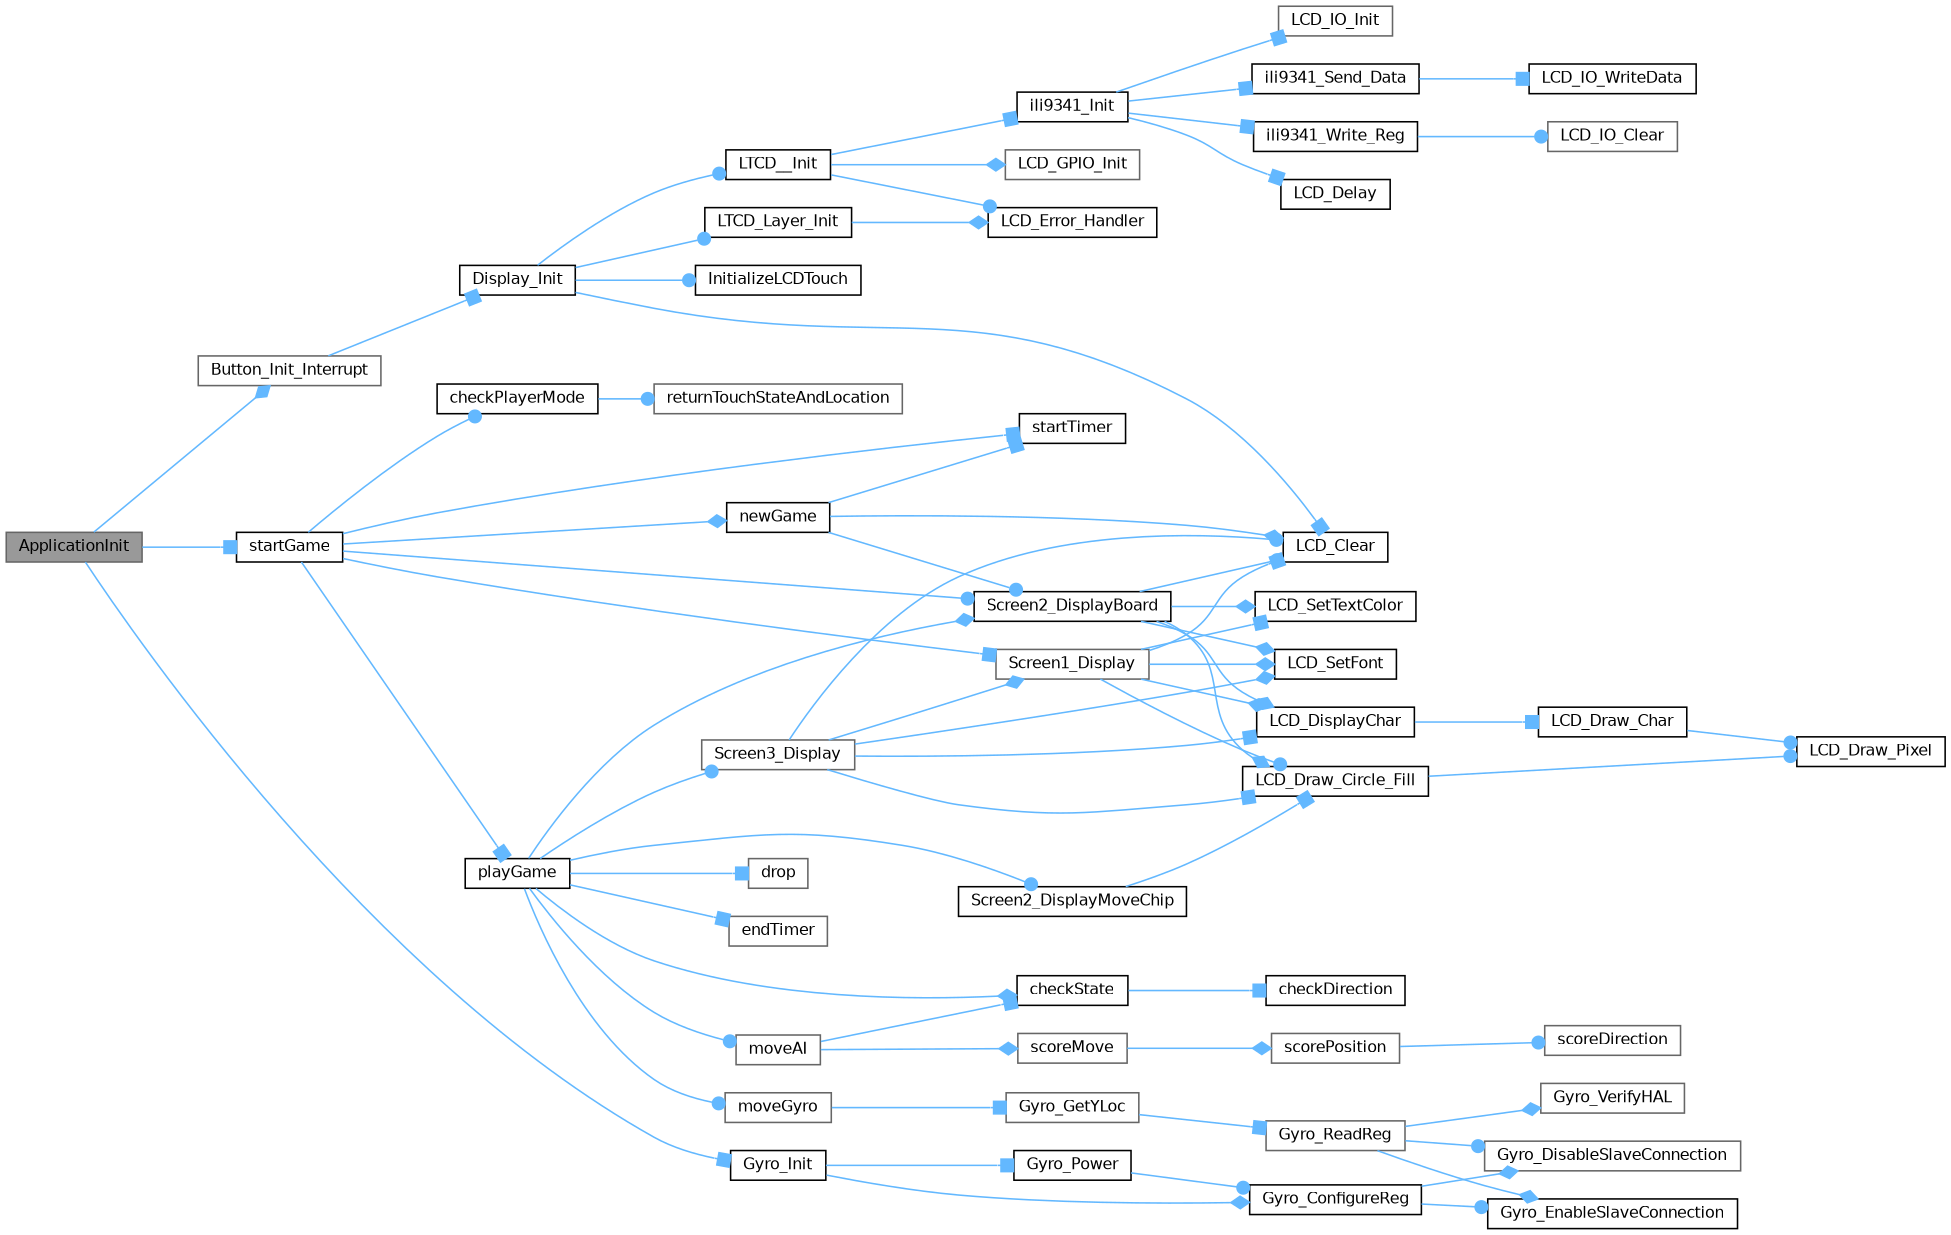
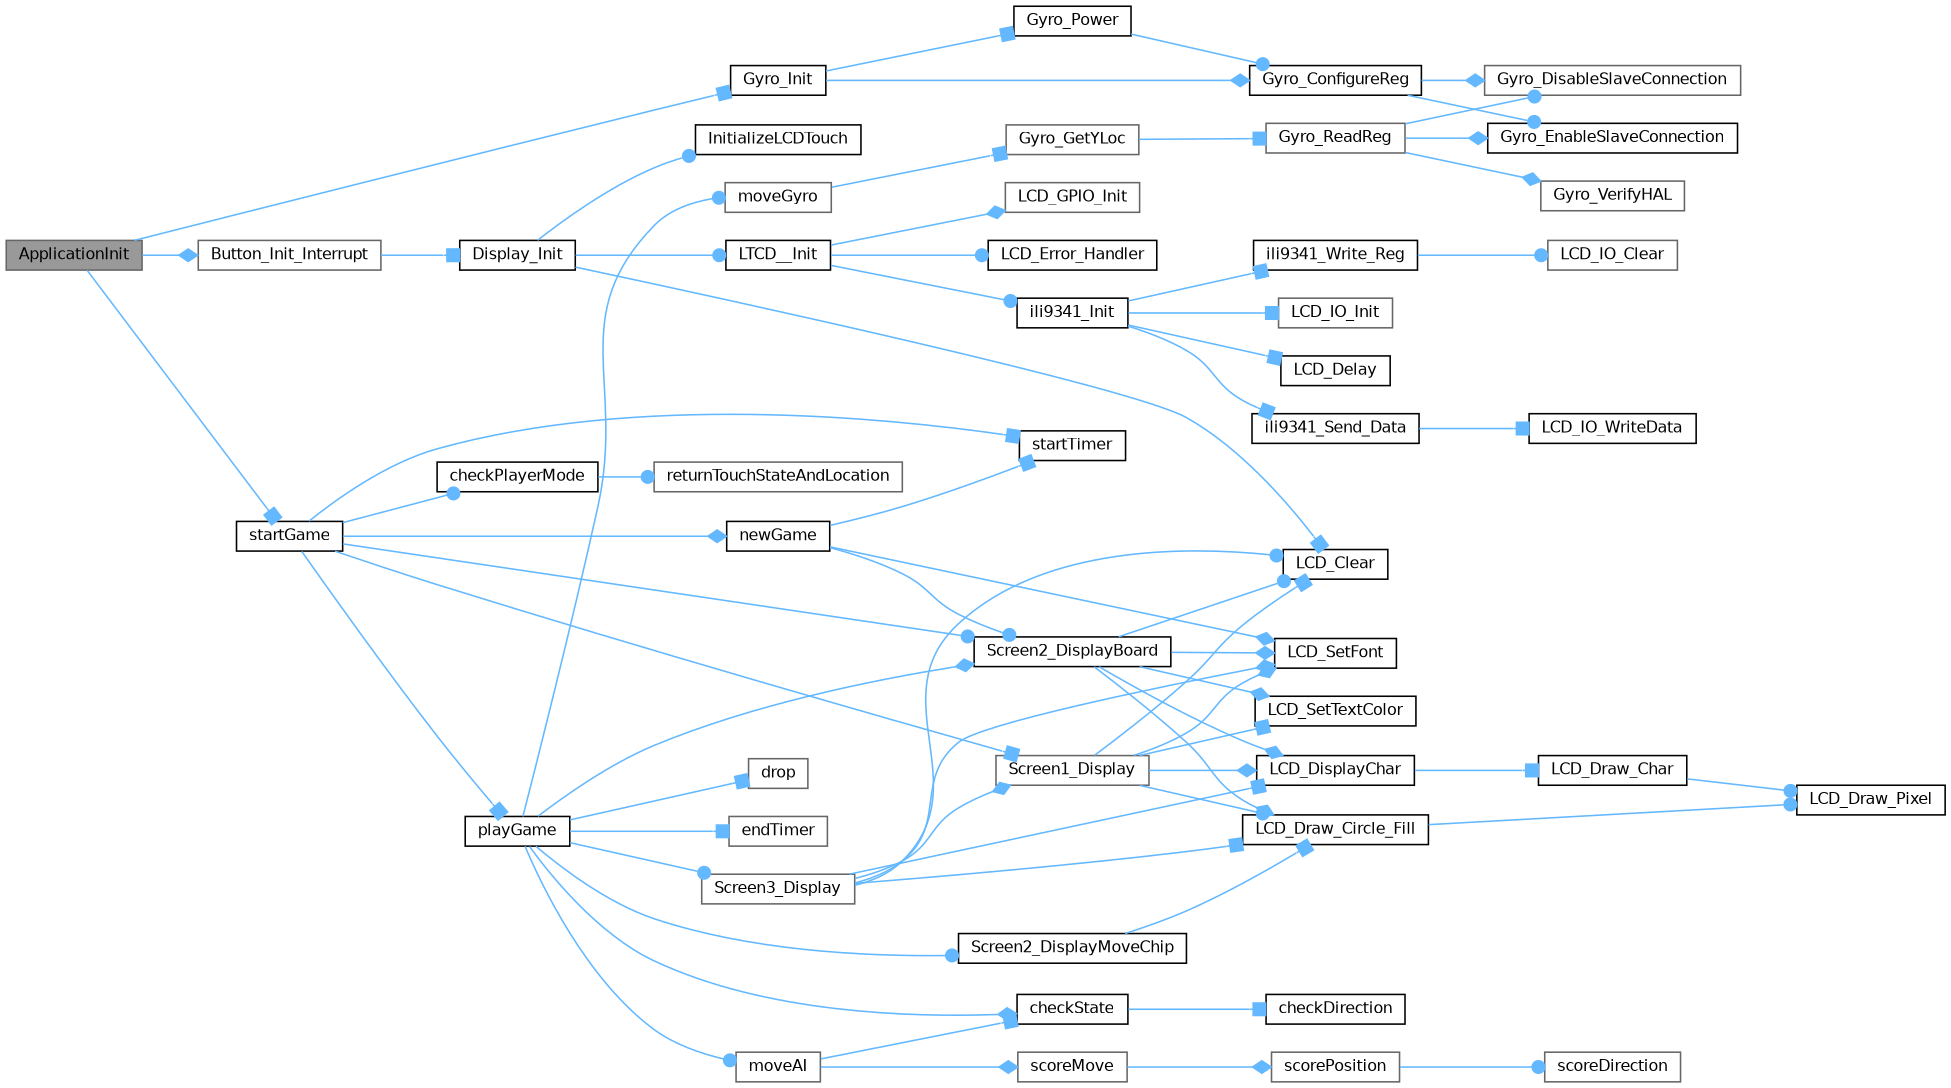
(916, 138) -> (918, 283)
(778, 222) -> none
(1047, 518) -> (1043, 592)
